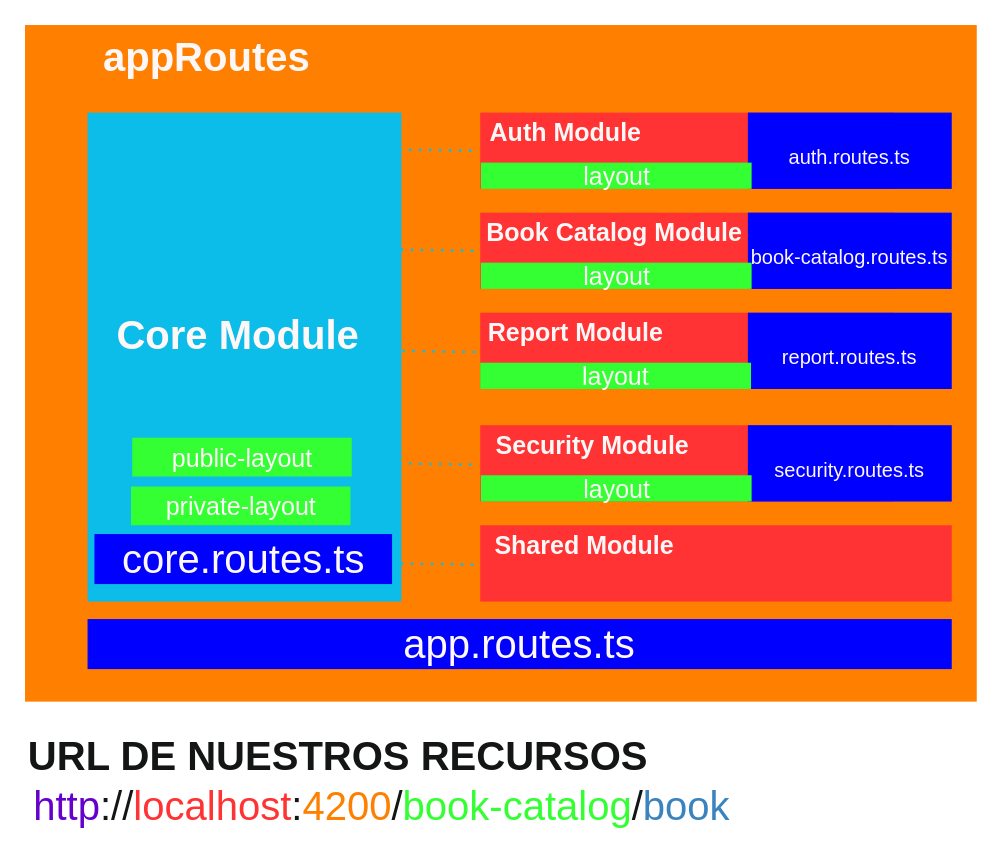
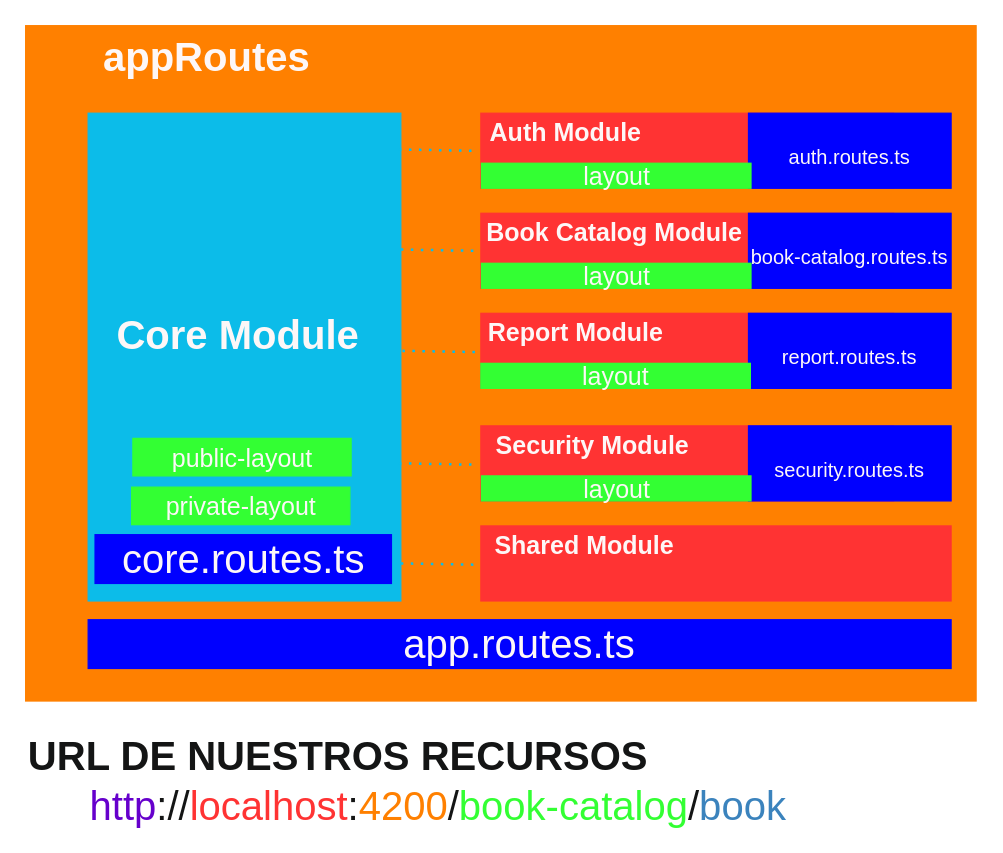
(382, 807) -> (438, 807)
